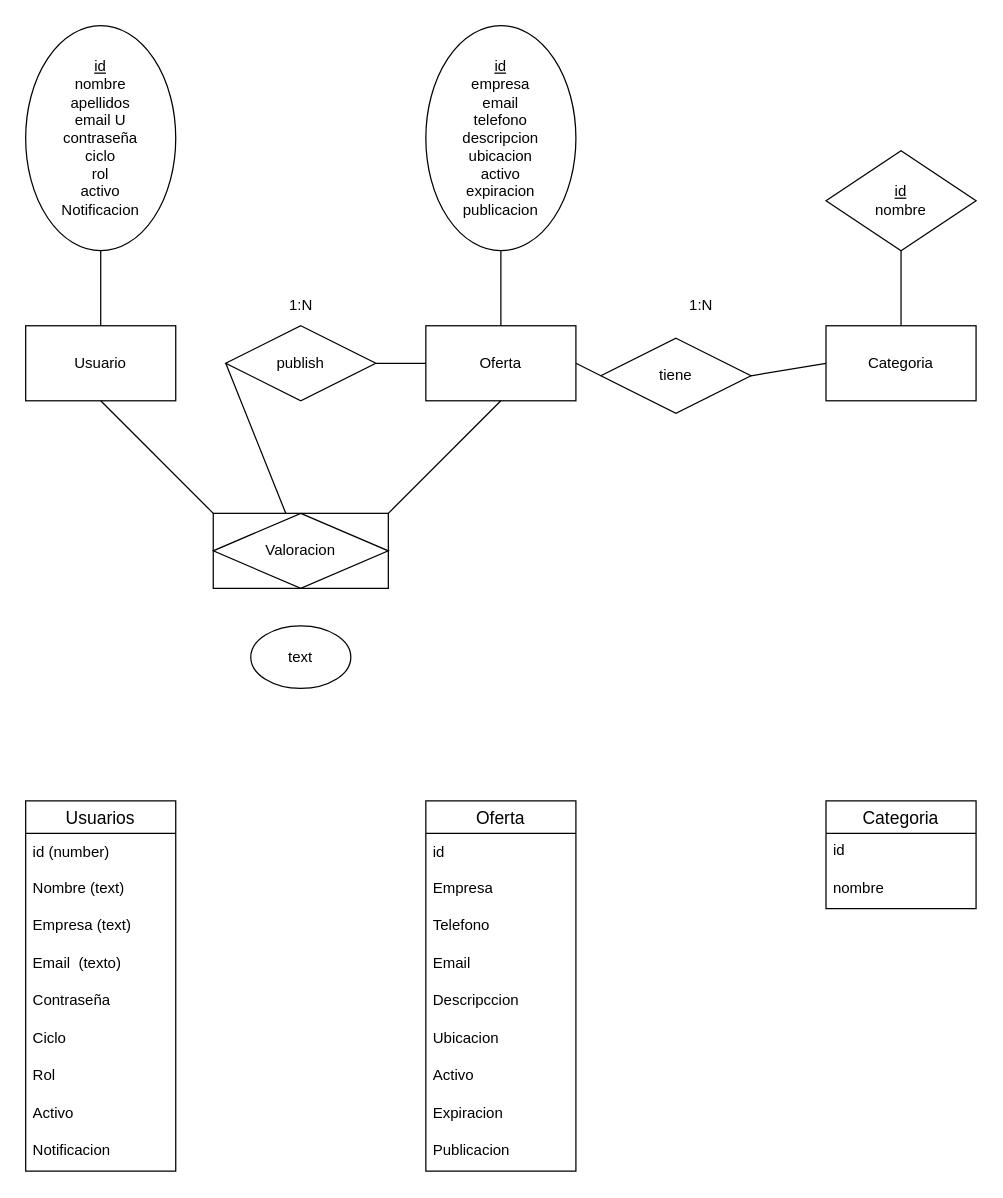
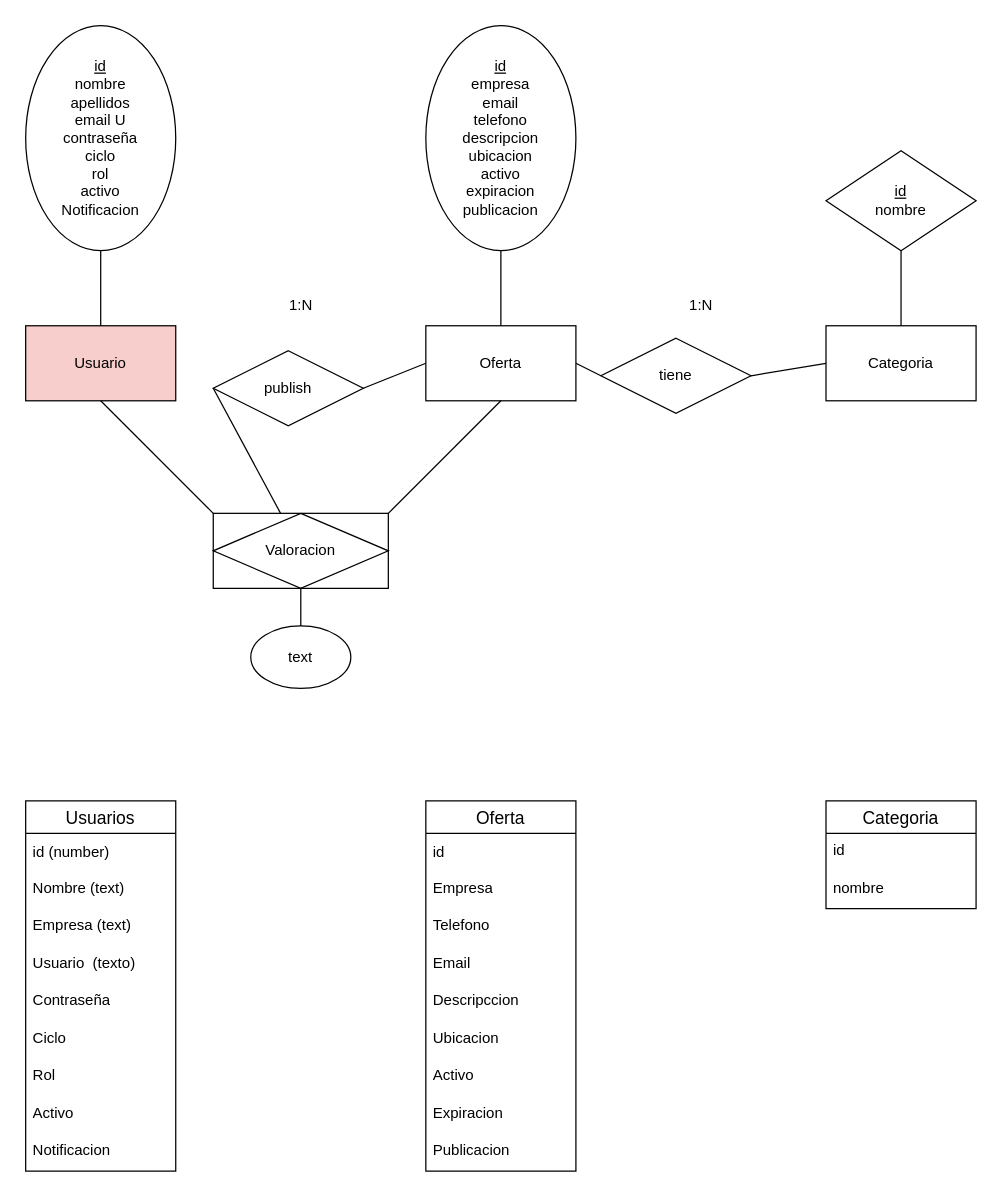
(101, 363) -> (101, 363)
(301, 363) -> (288, 388)
none -> (301, 607)
(86, 963) -> (96, 963)
